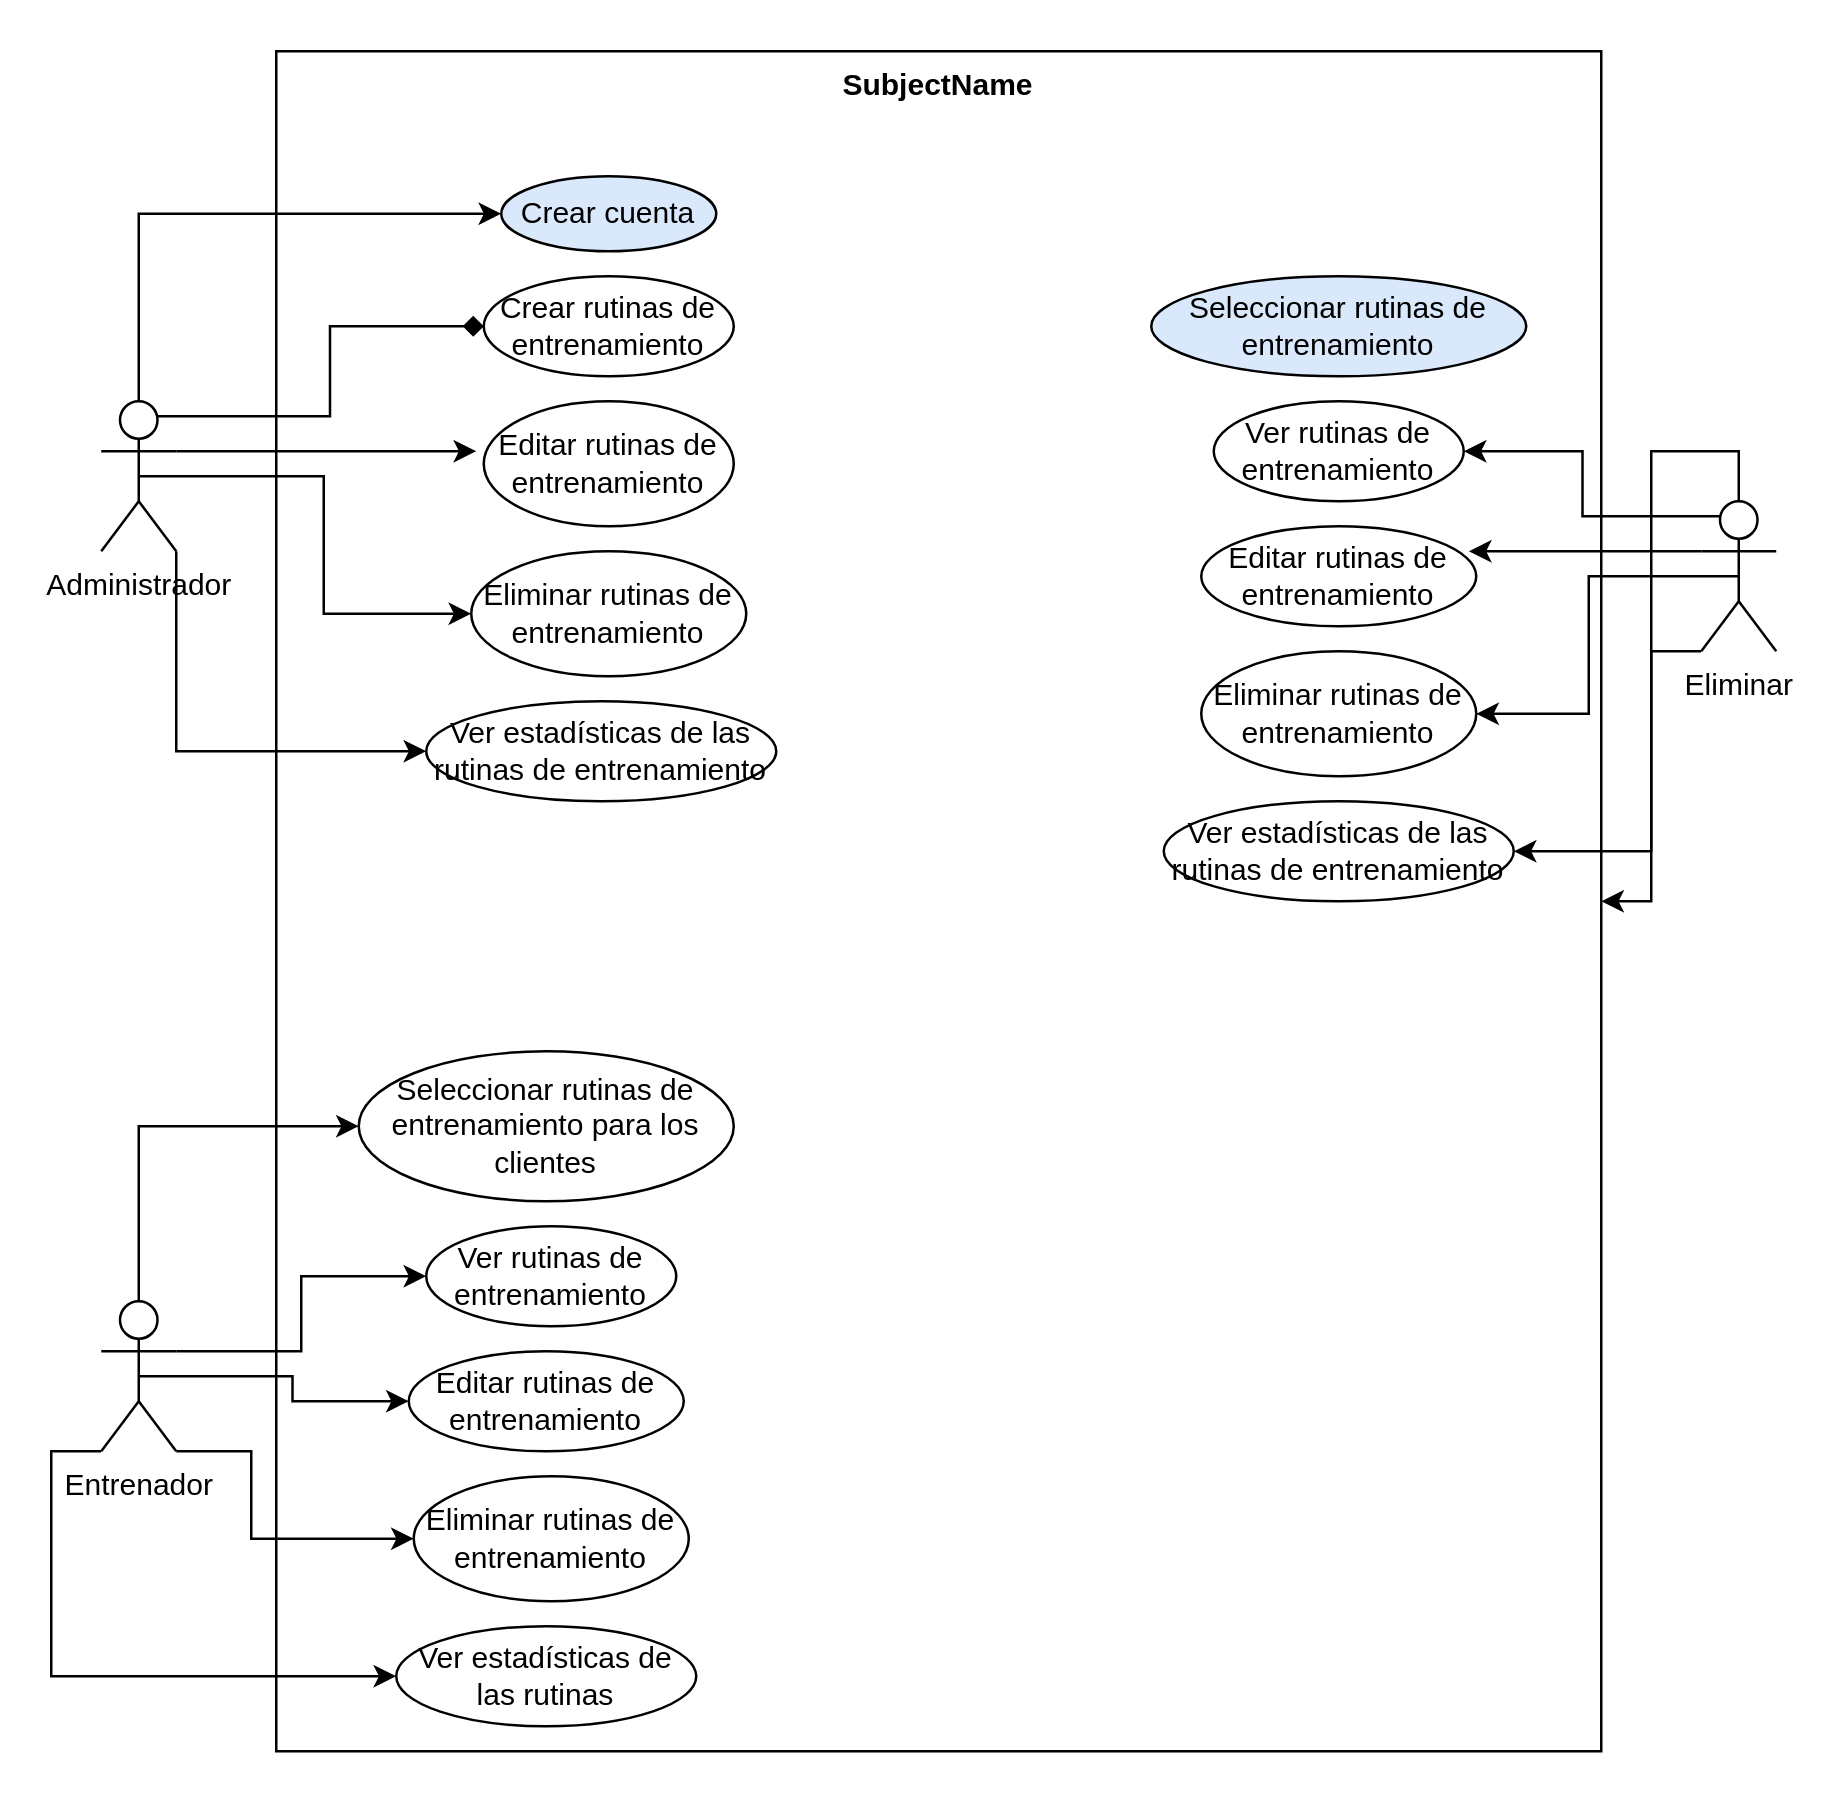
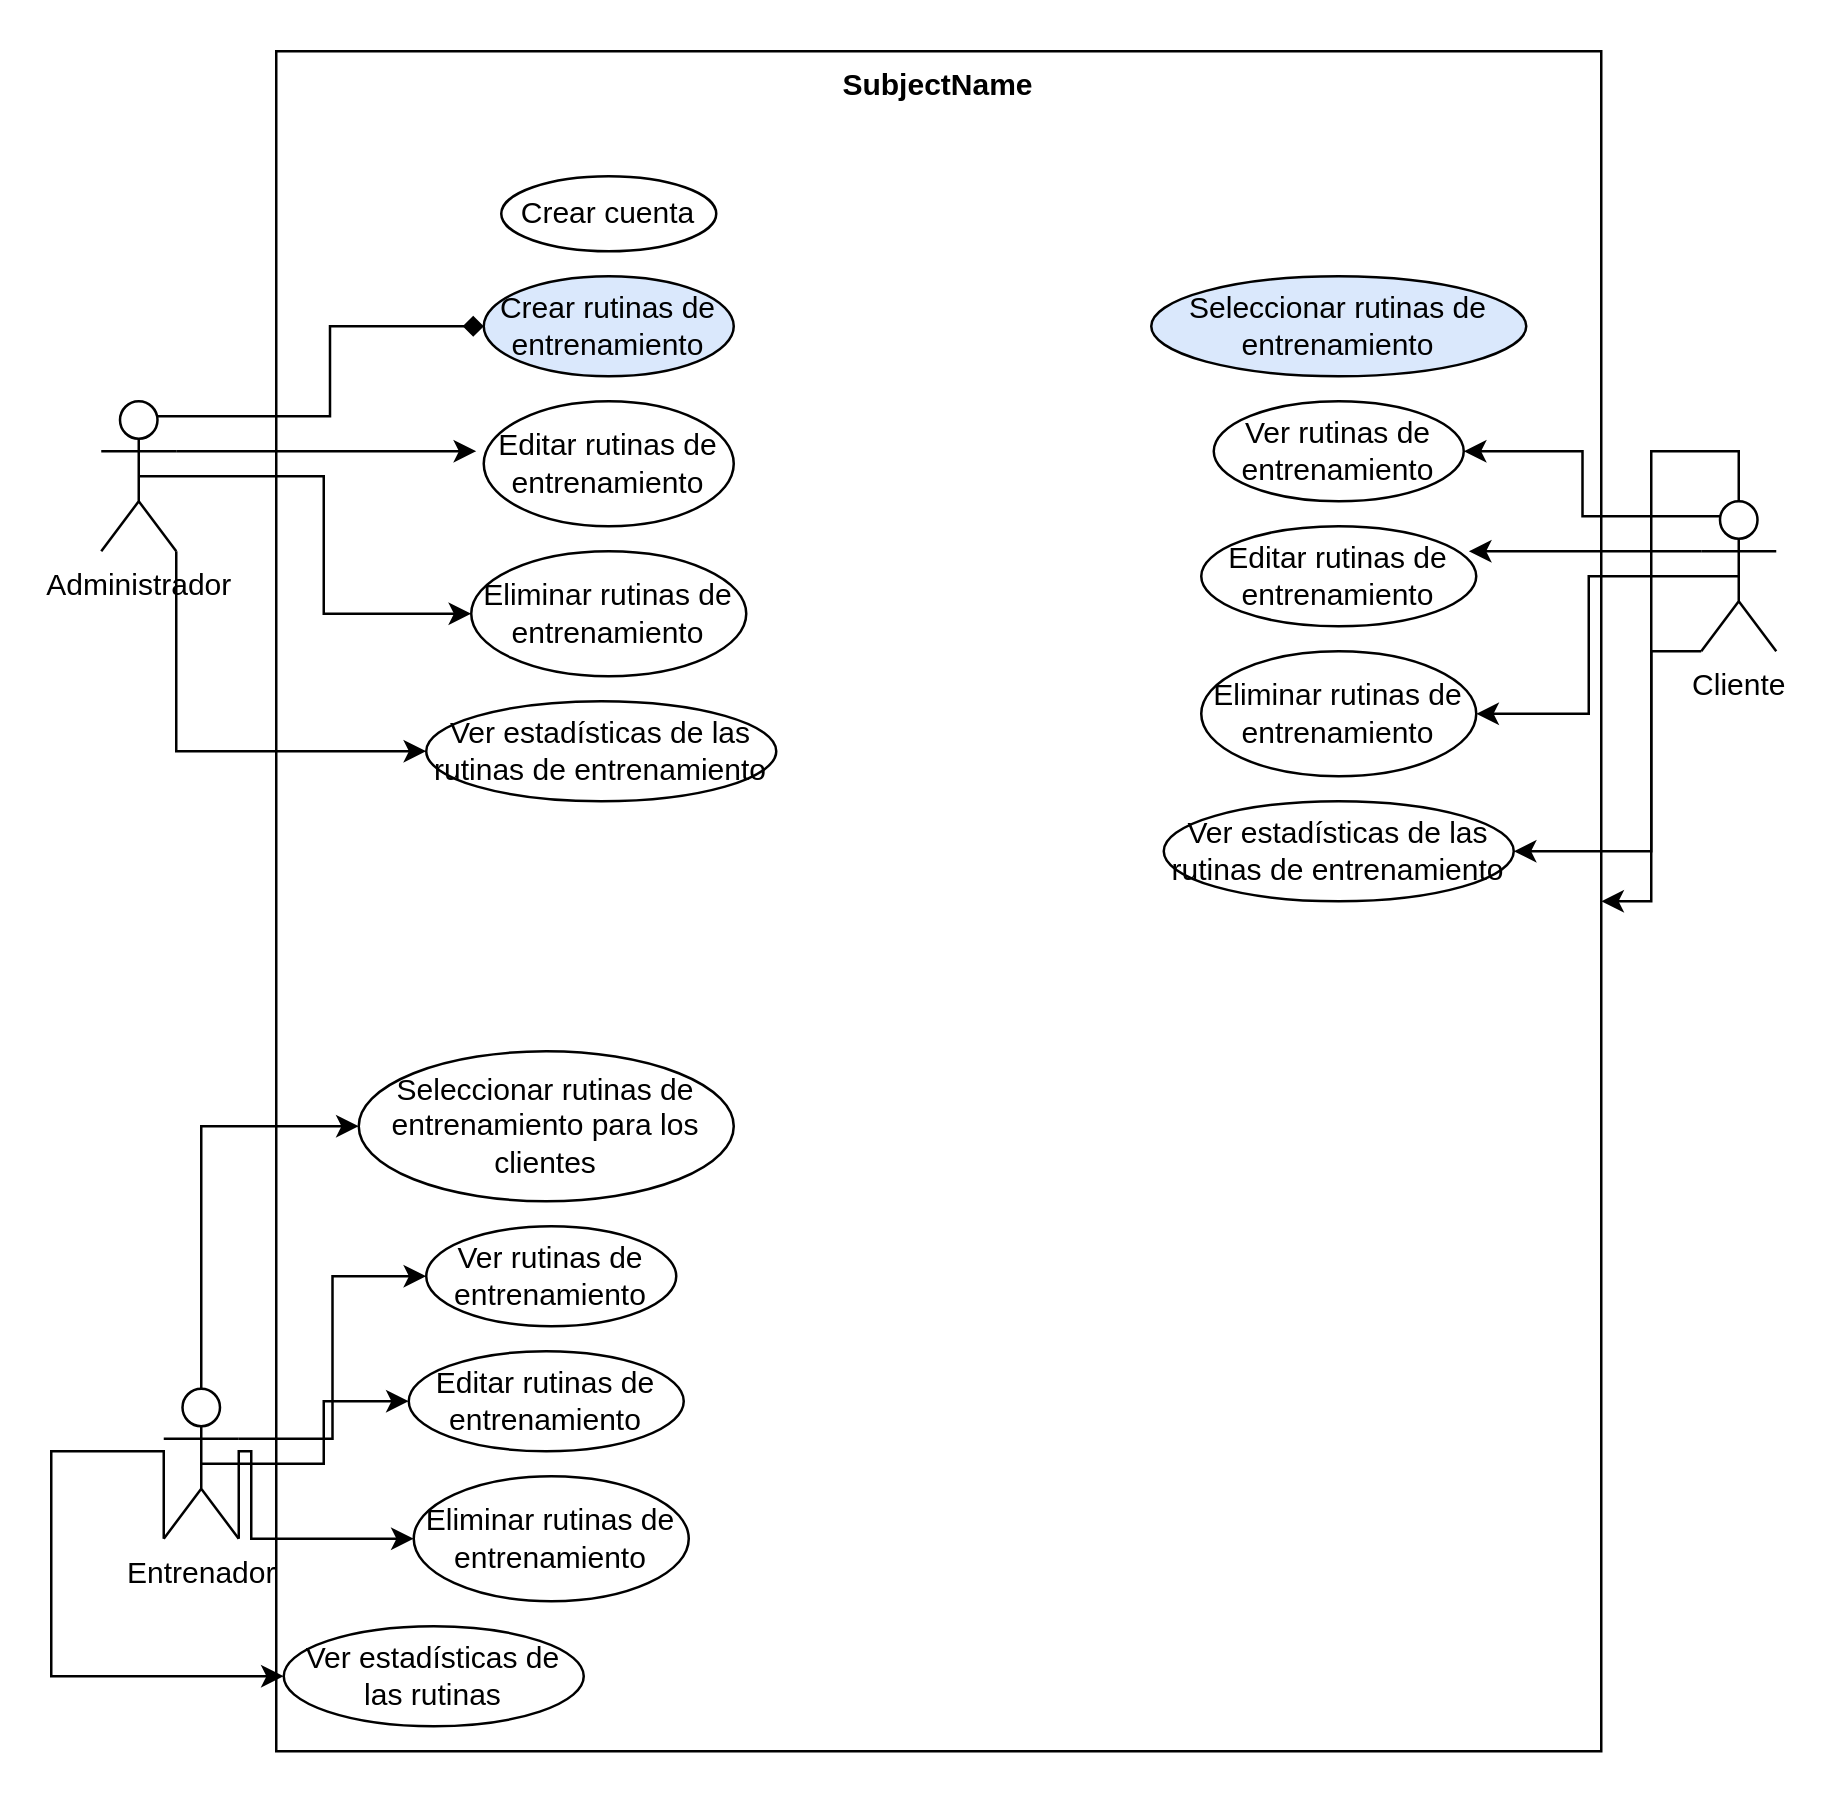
(218, 214) -> none
(609, 214) -> (609, 214)
(609, 326) -> (609, 326)
(1740, 687) -> (1740, 687)
(139, 1376) -> (201, 1464)
(546, 1676) -> (434, 1676)
